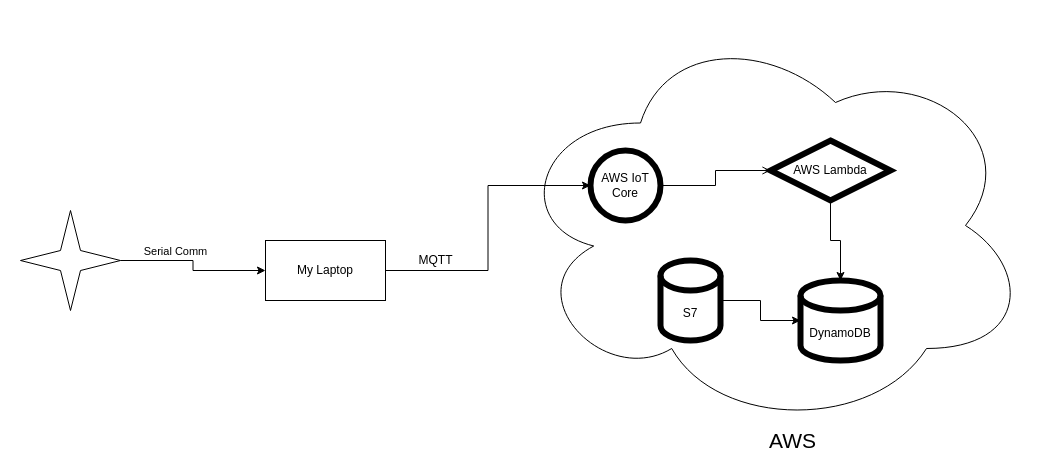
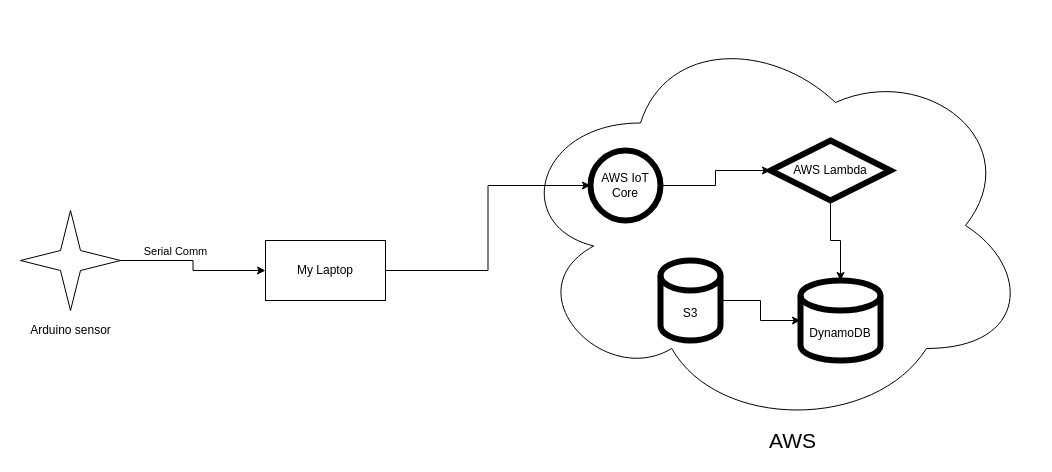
(764, 171) -> (762, 171)
(436, 261) -> none
(691, 314) -> (691, 314)
none -> (71, 331)
